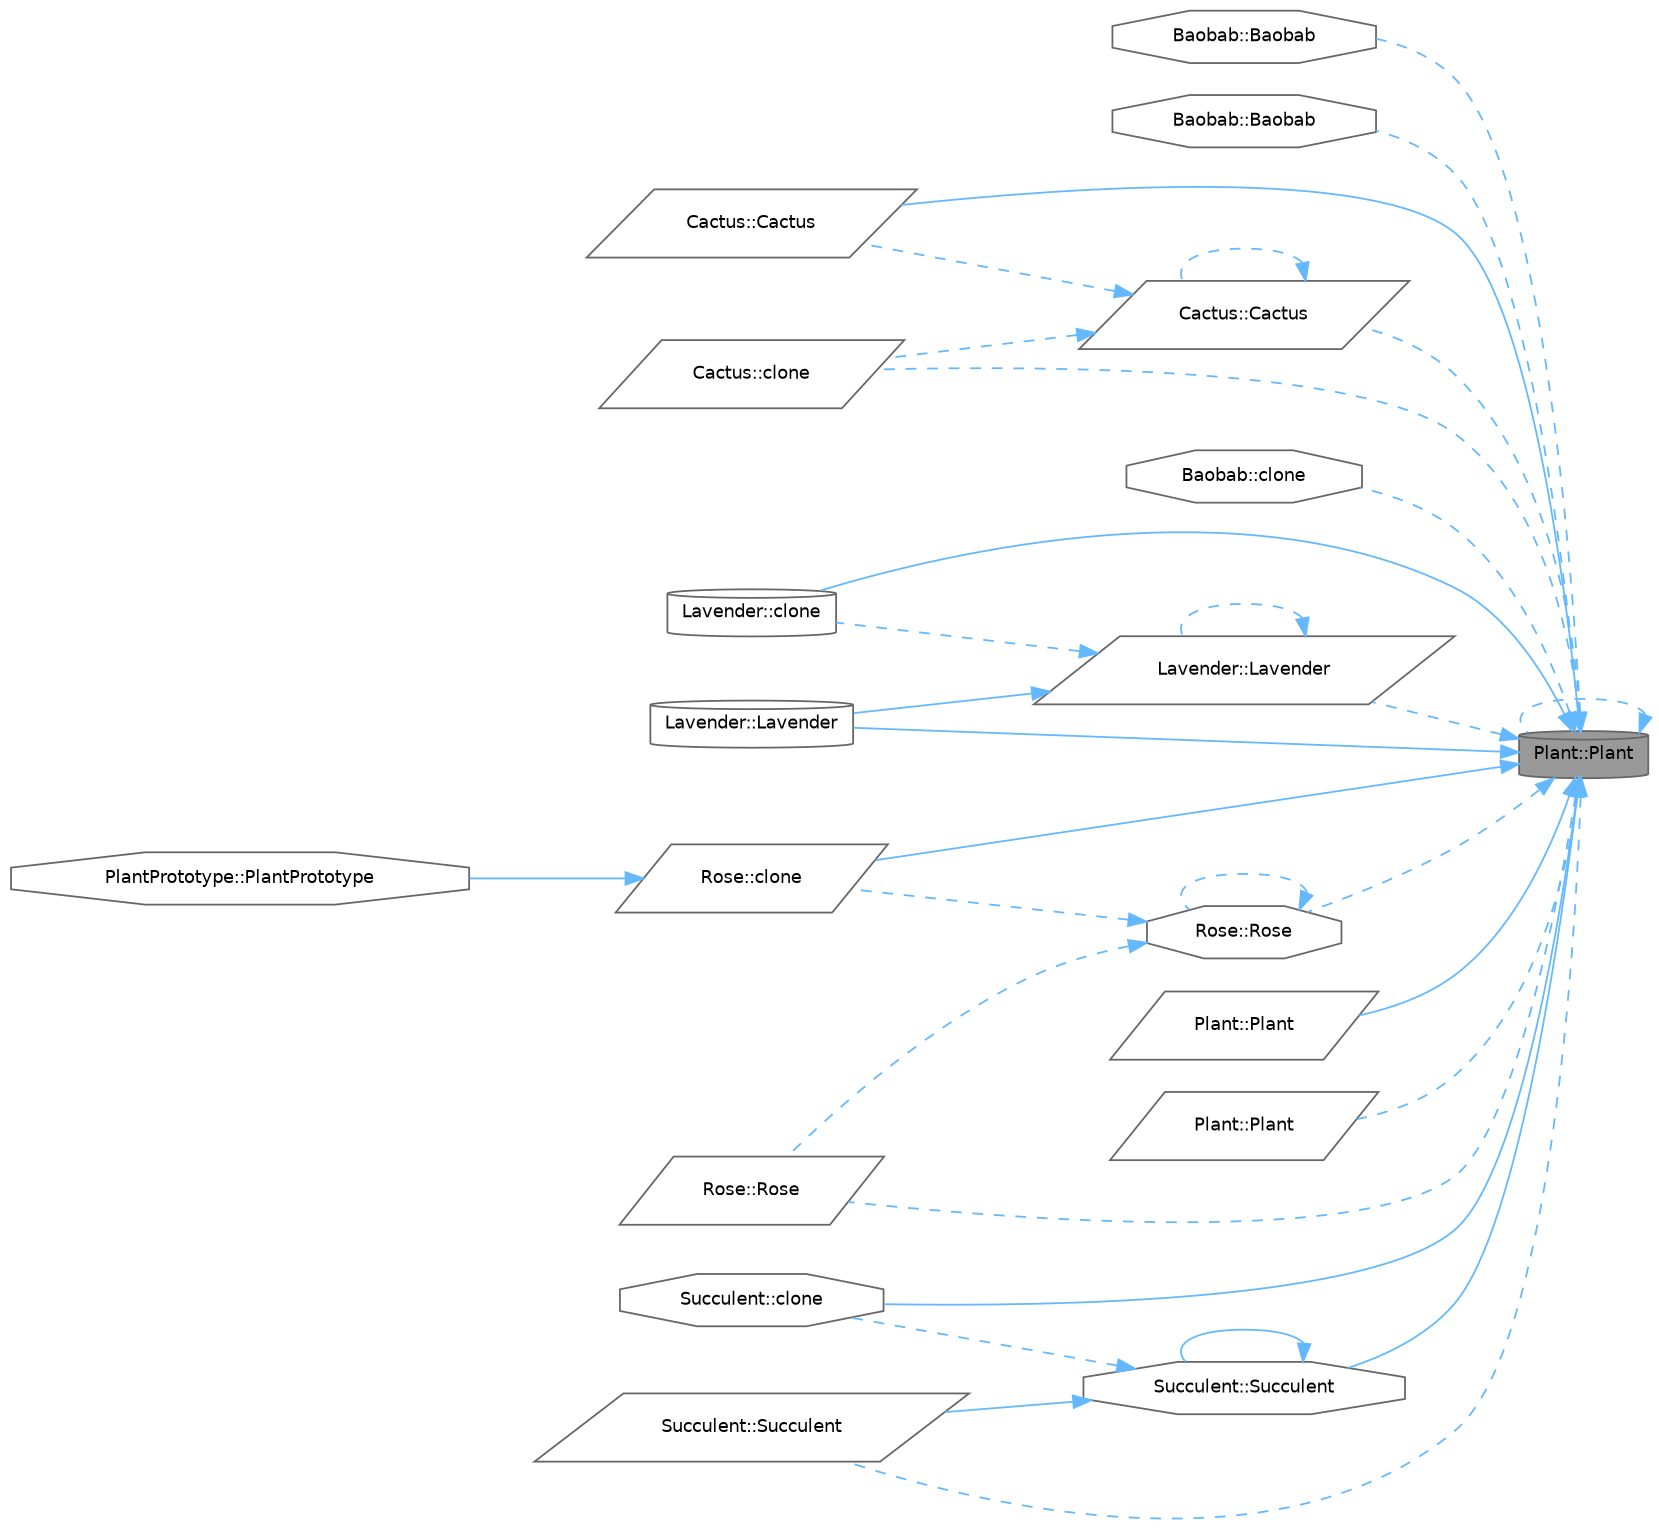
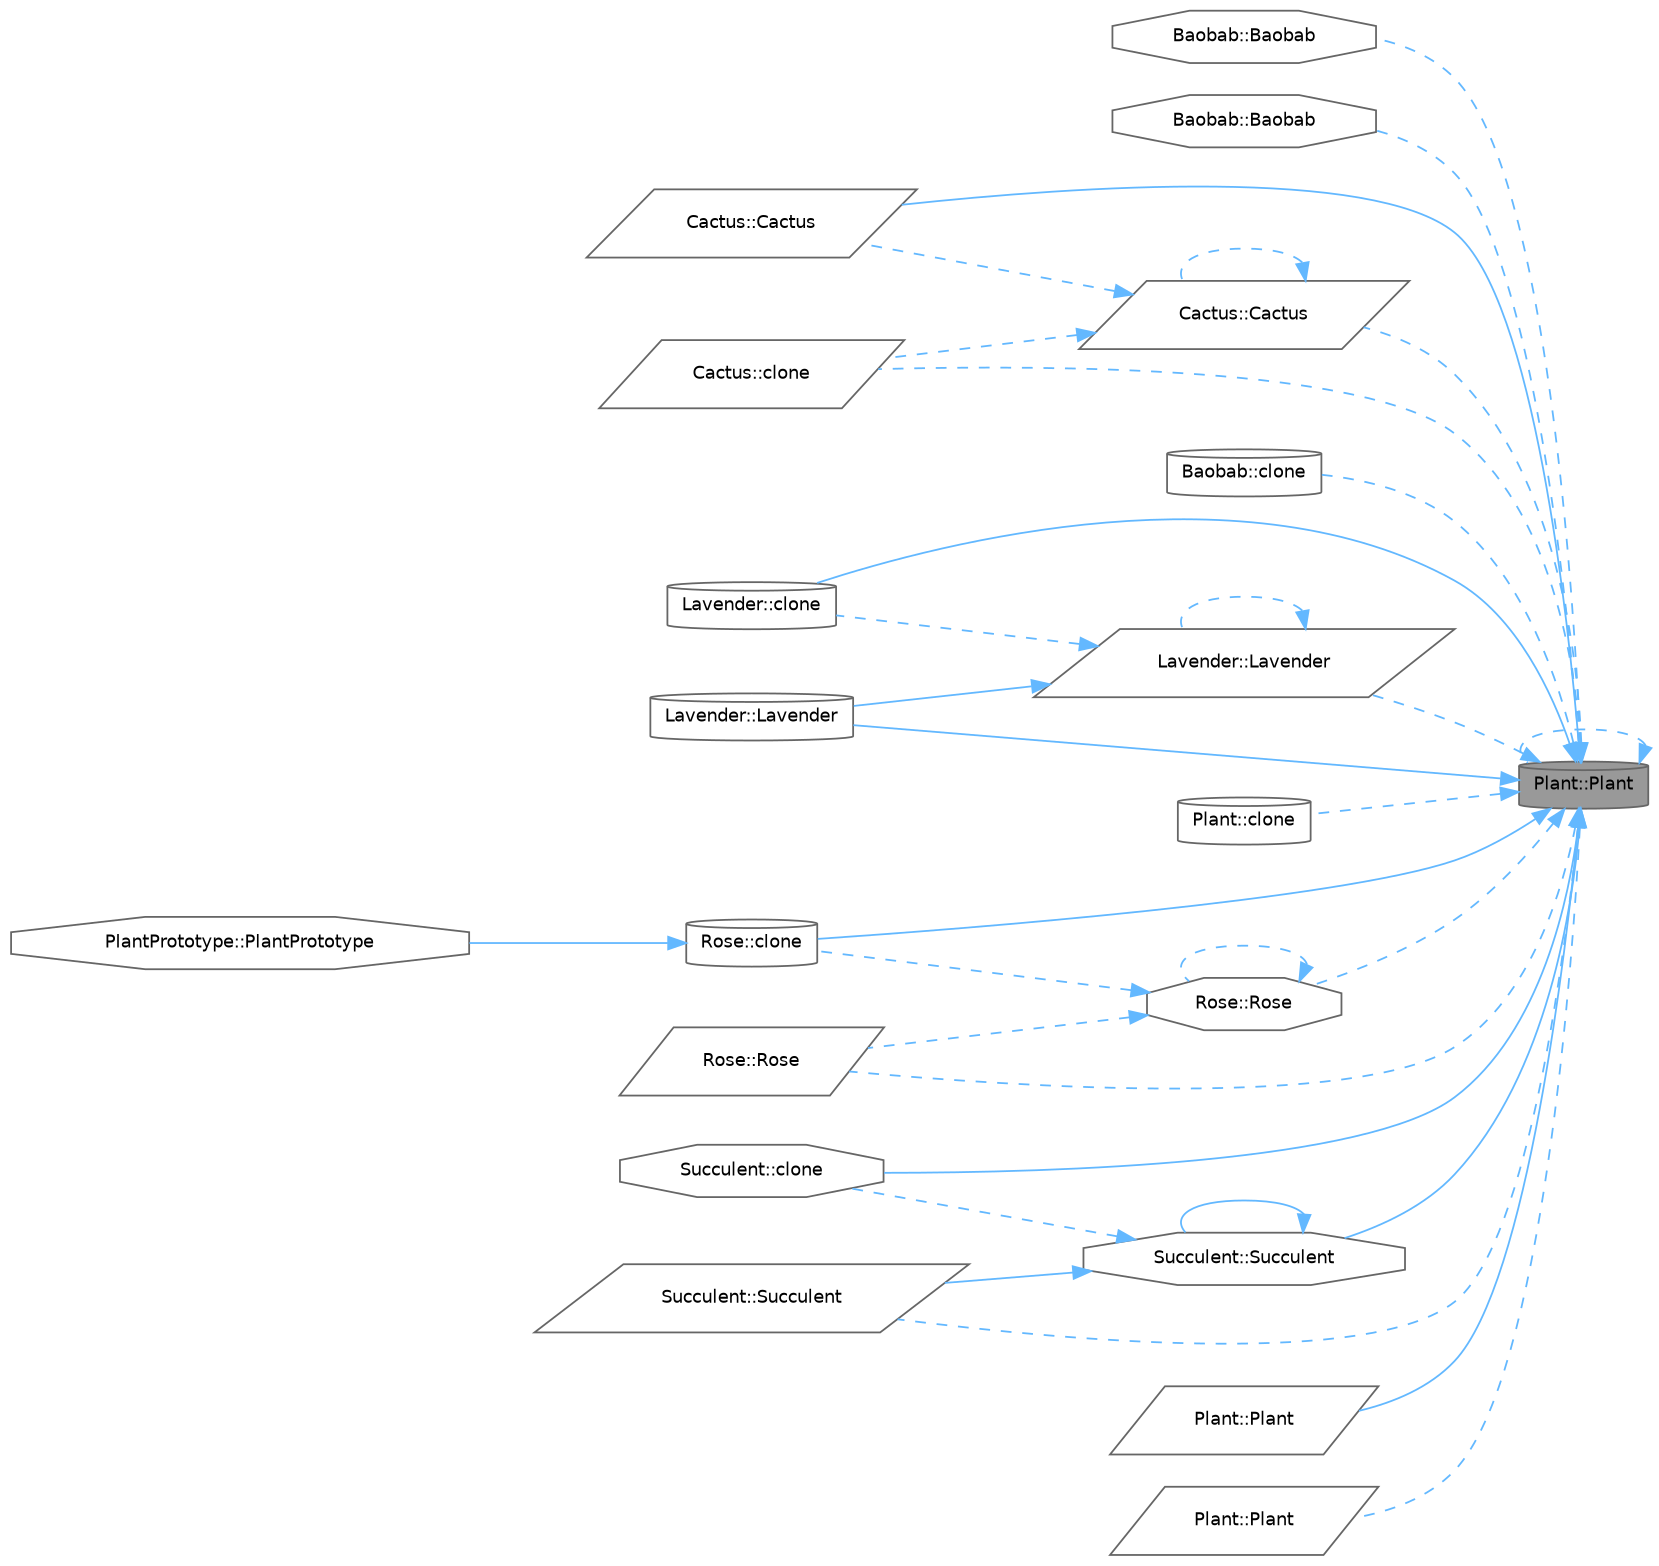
(1244, 477) -> (1244, 473)
none -> (1244, 821)
(752, 878) -> (752, 943)
